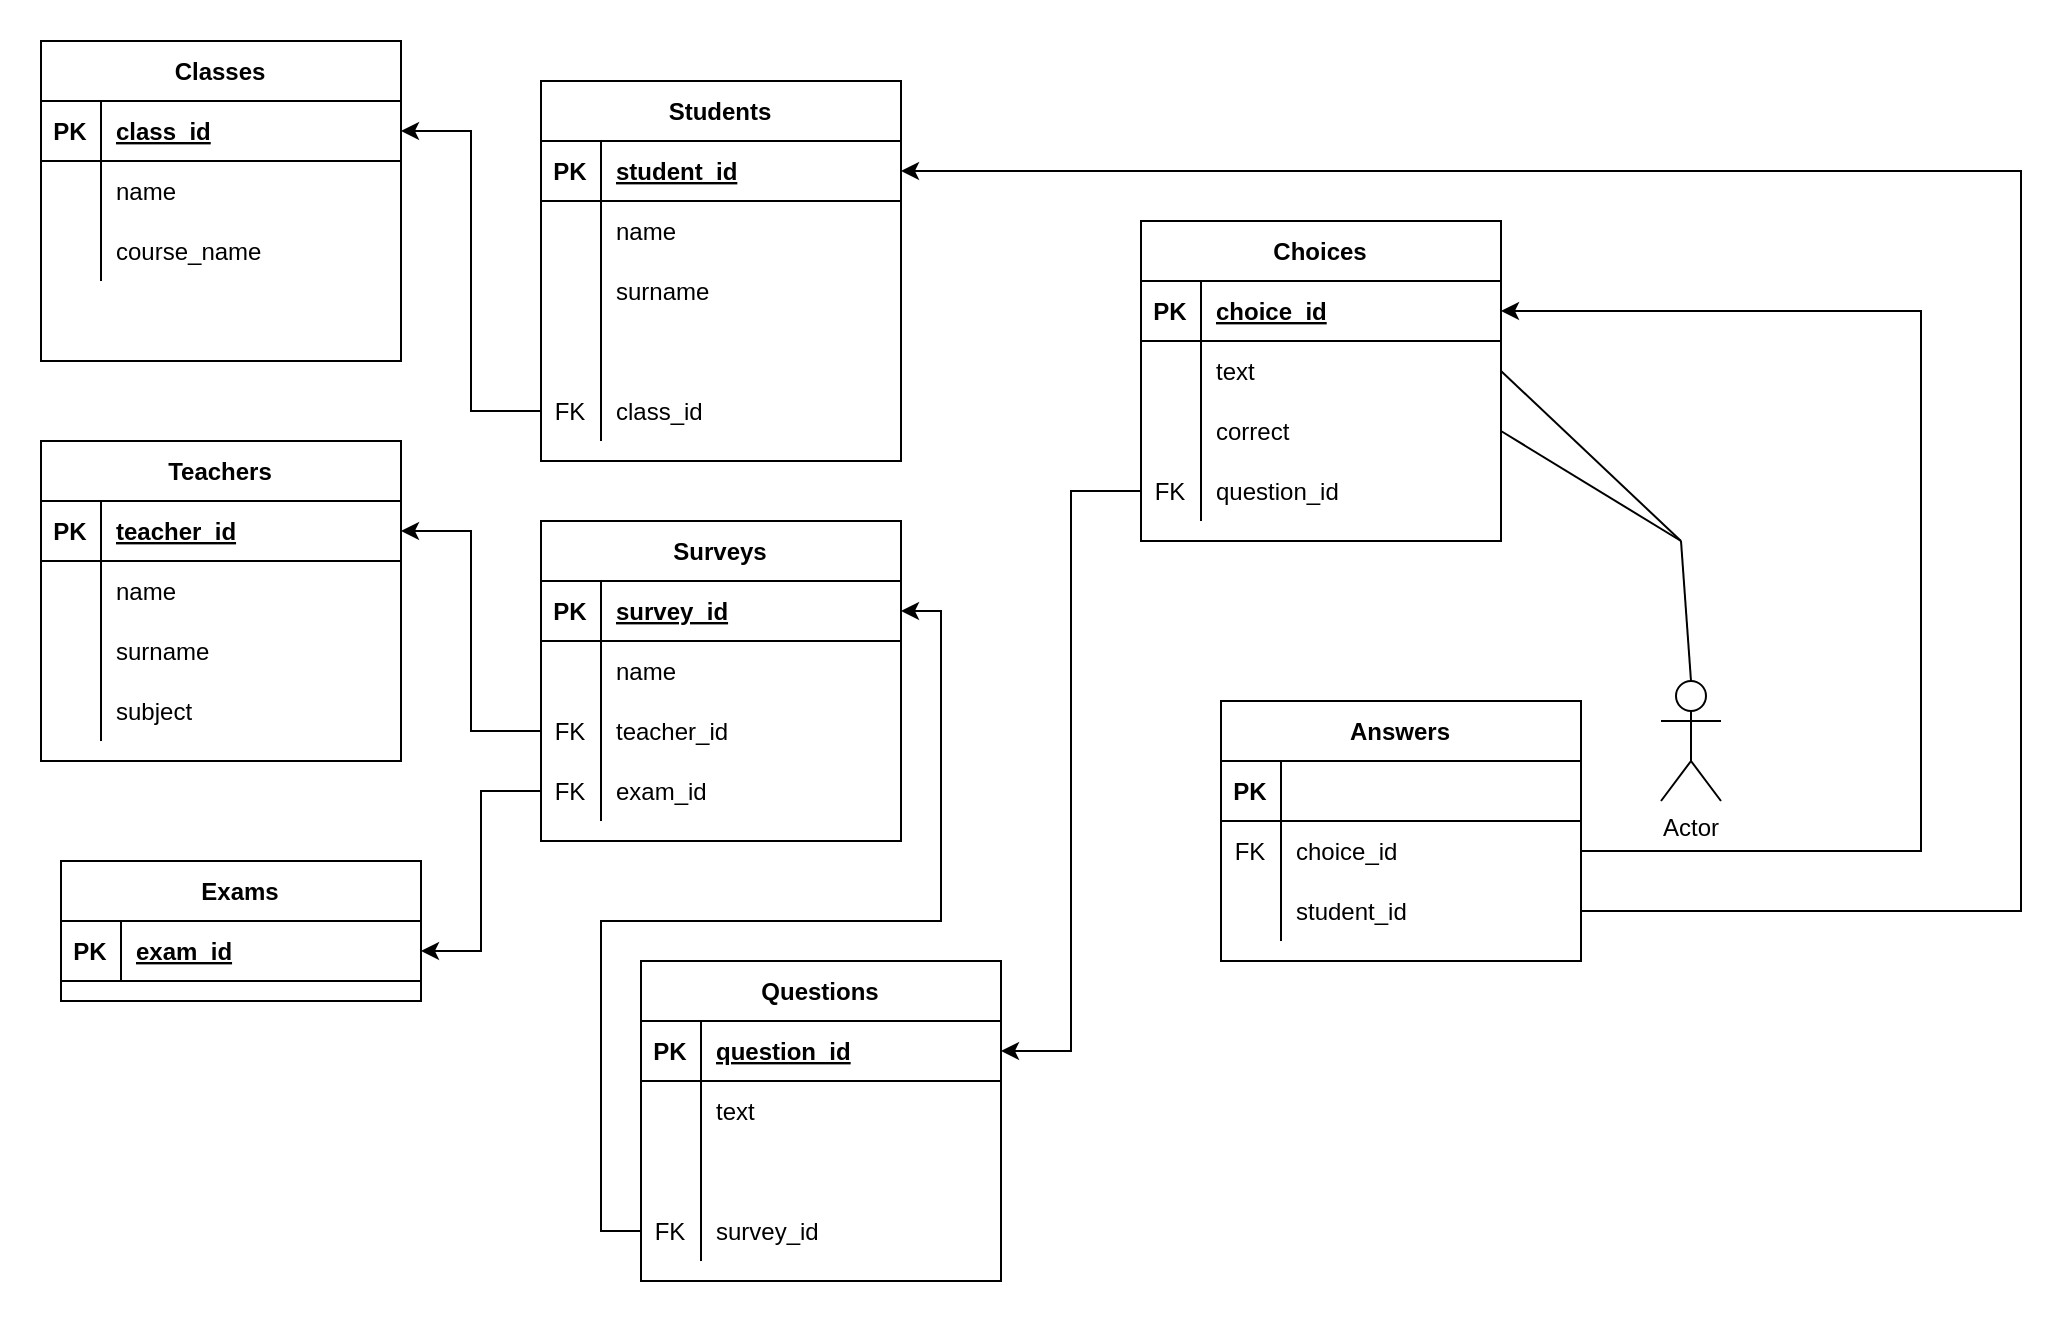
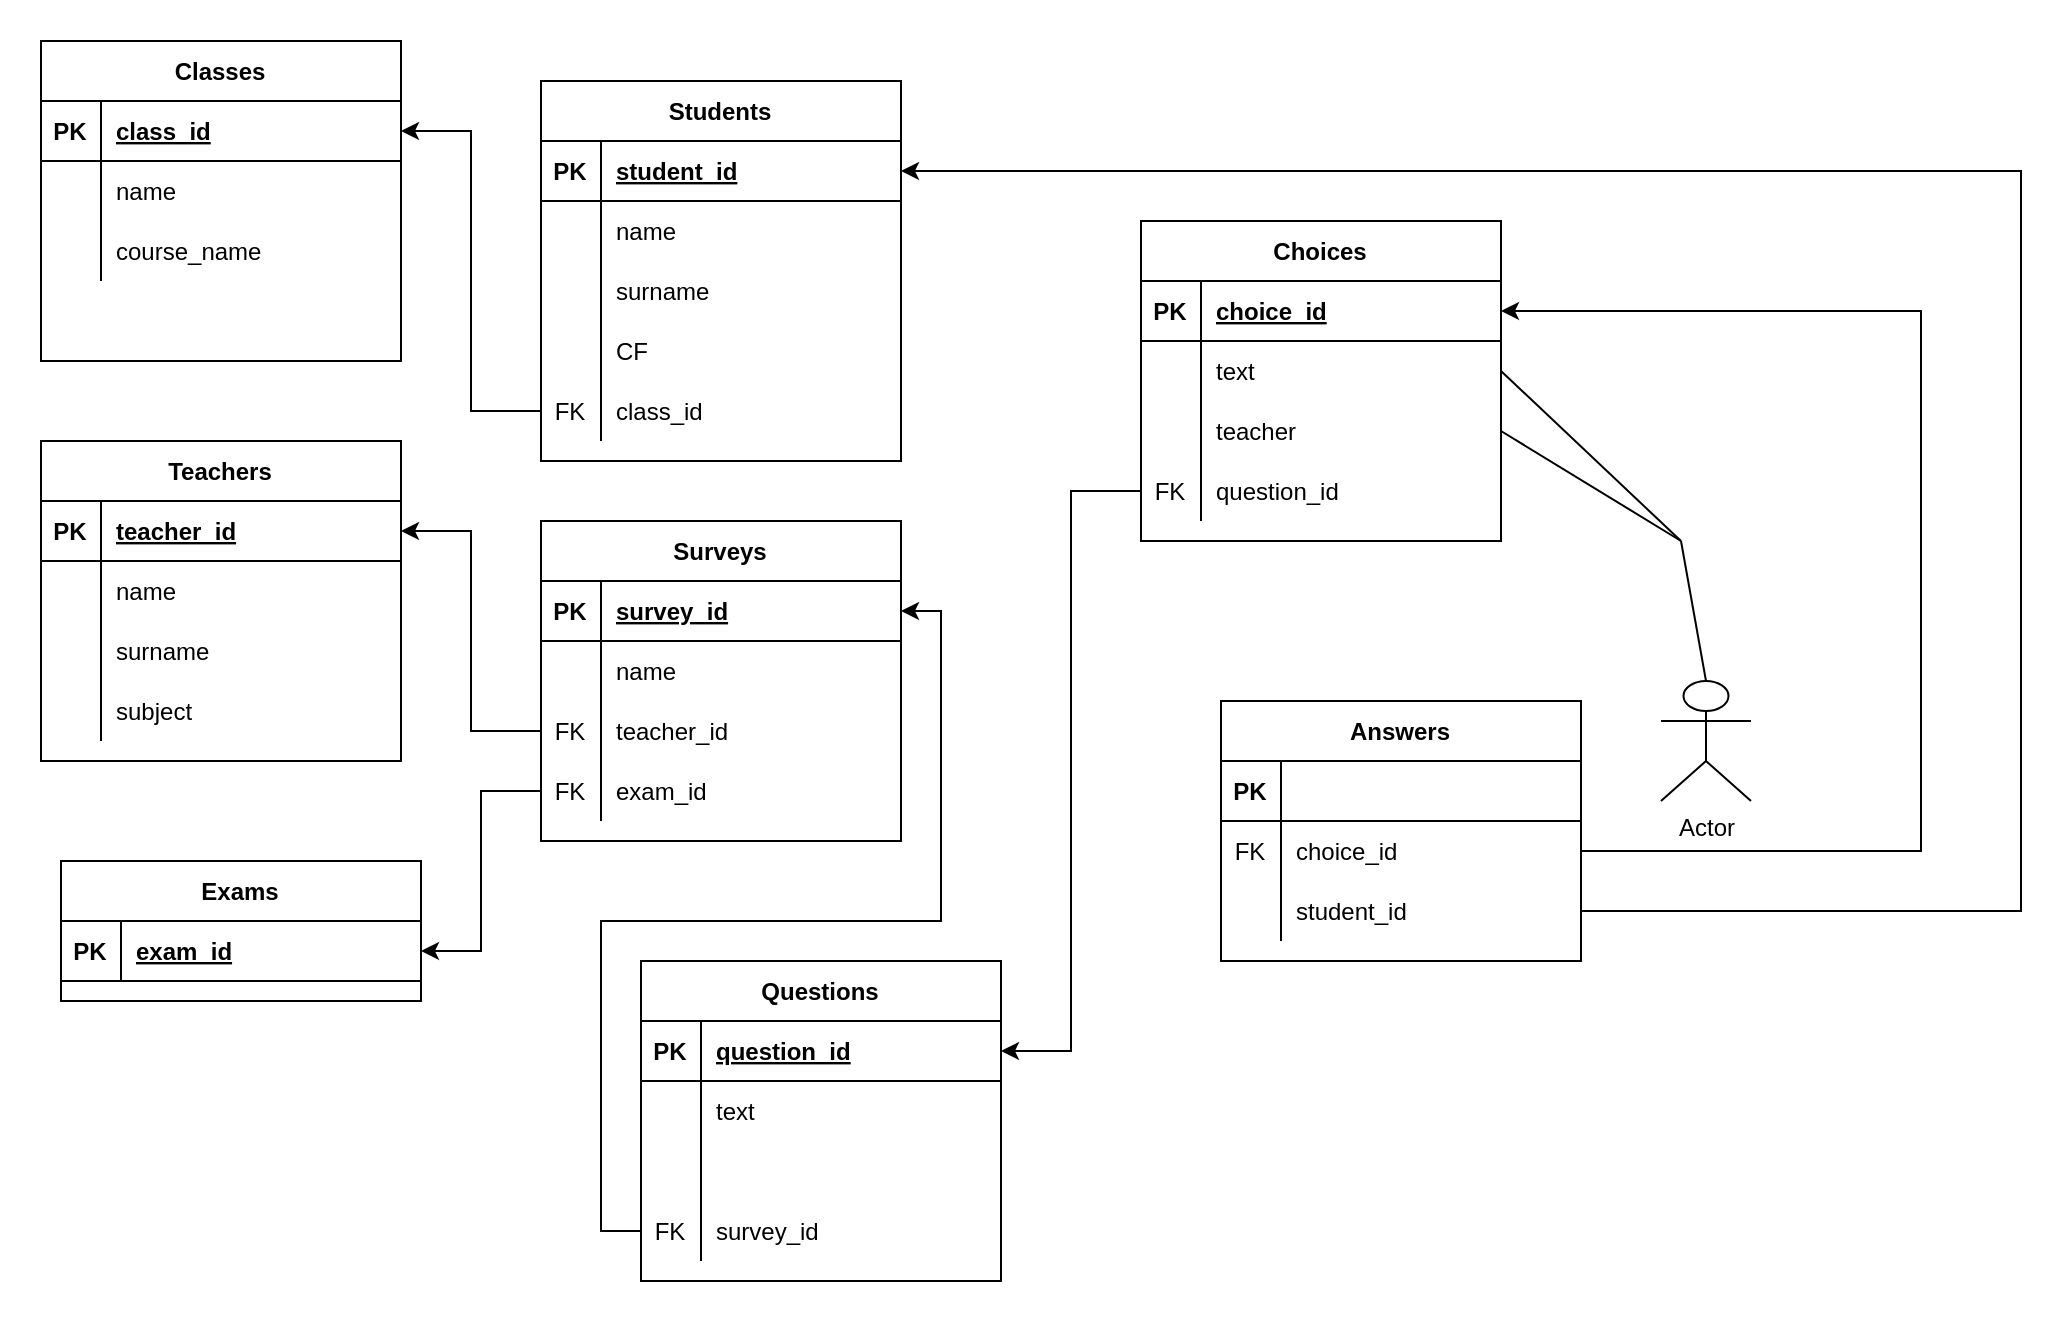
none -> (751, 351)
(1263, 432) -> (1263, 432)
(1691, 741) -> (1706, 741)
